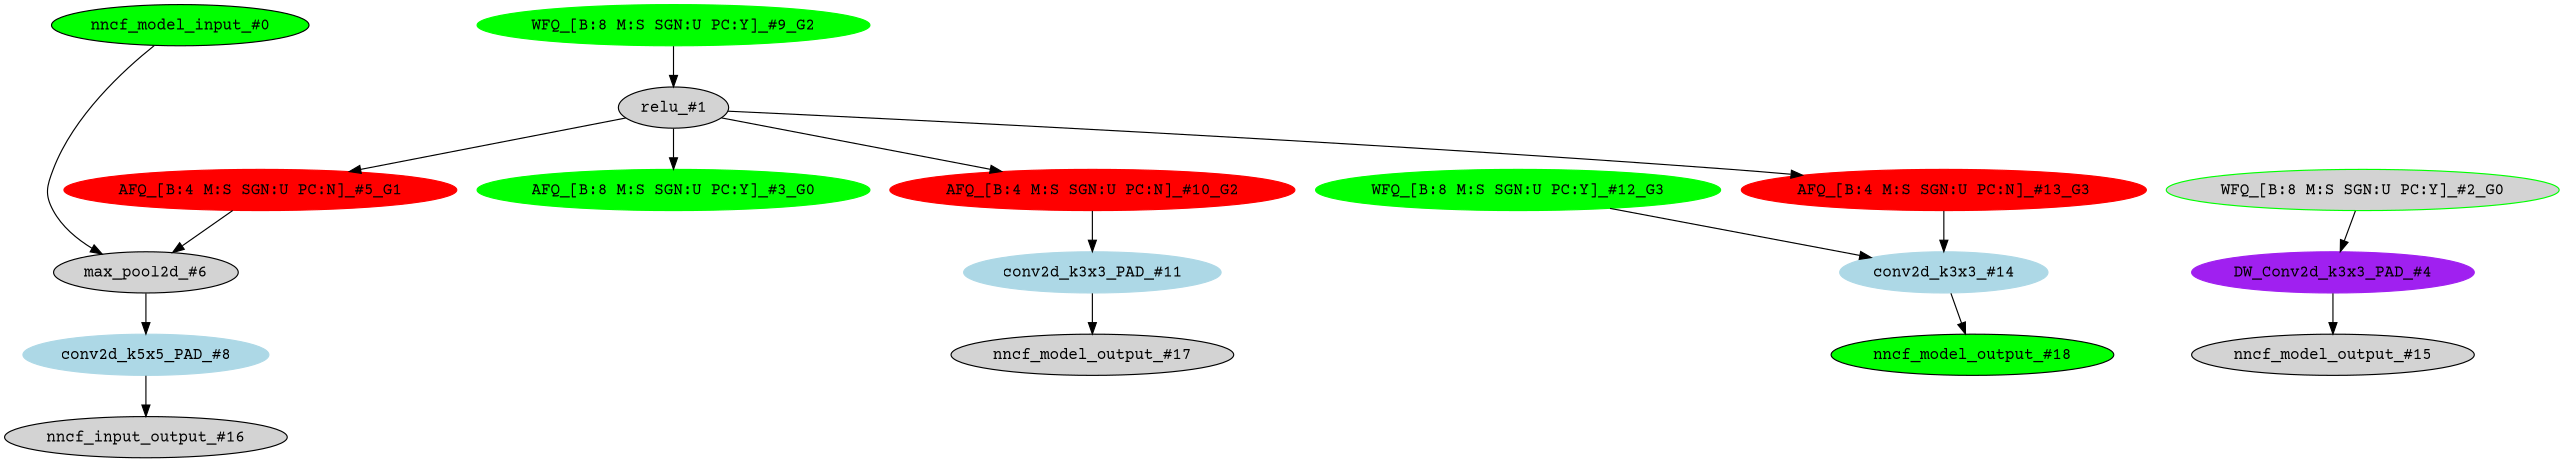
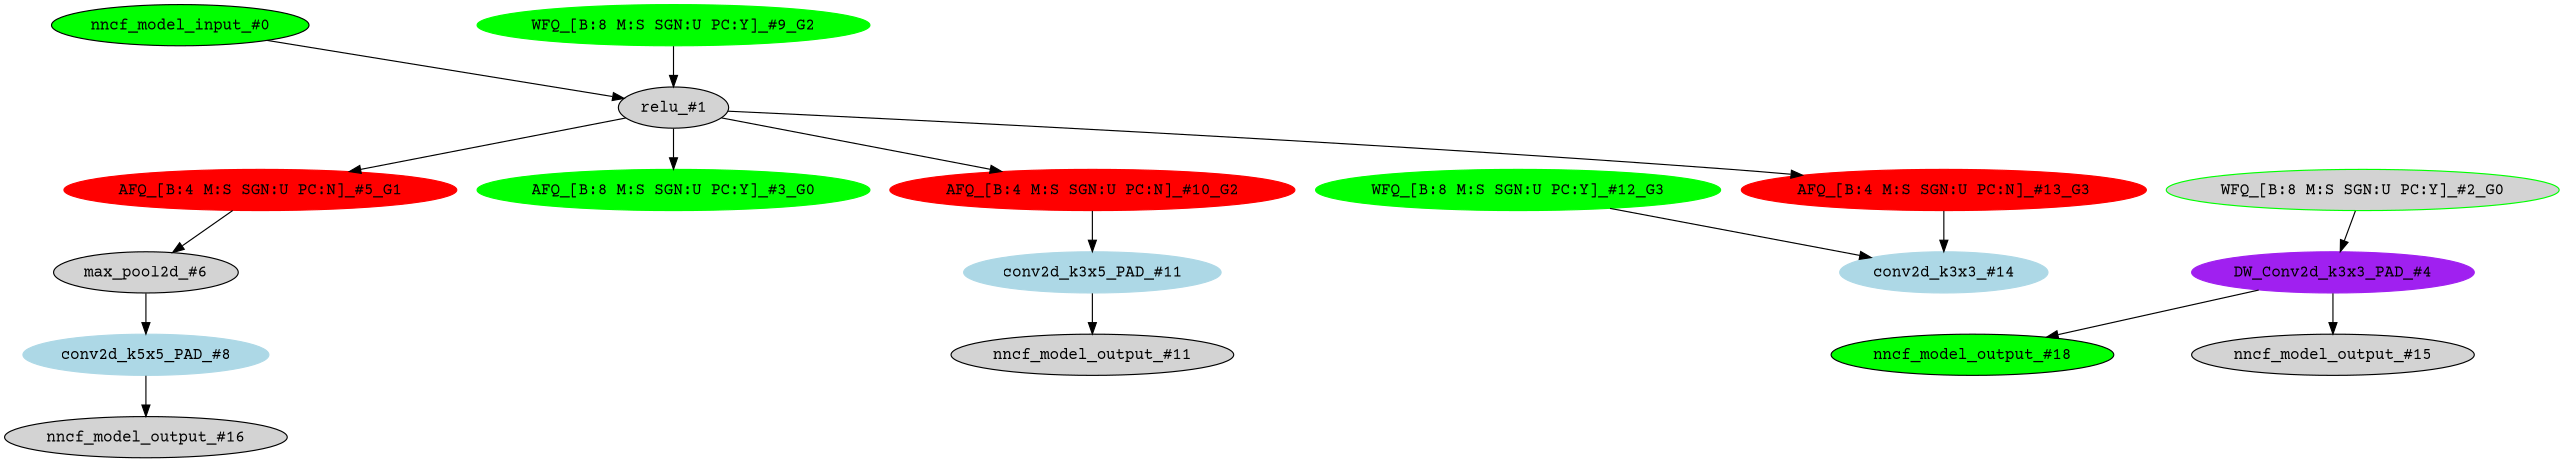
(67, 141) -> (440, 68)
(1092, 272) -> (1092, 272)
(1956, 308) -> (2158, 312)
(1092, 355) -> (1092, 355)
(146, 437) -> (146, 437)
